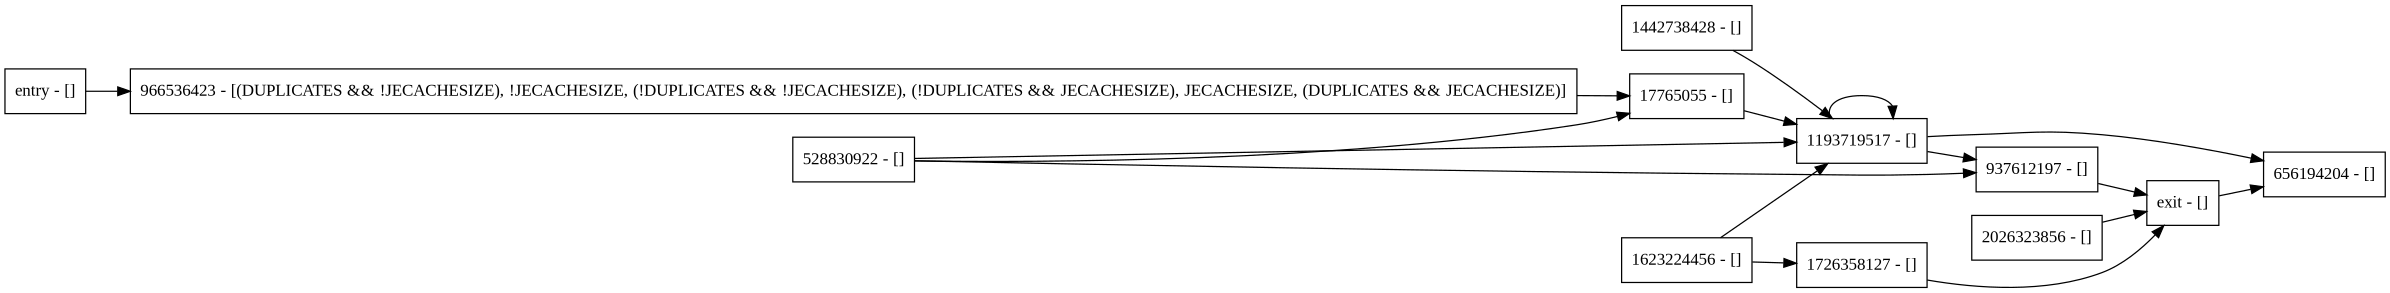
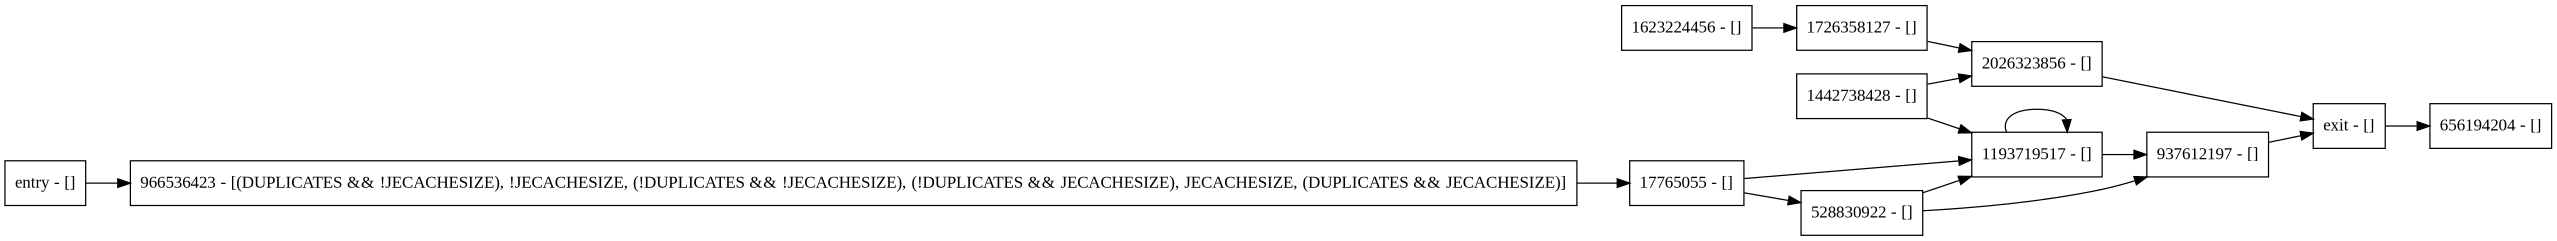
none -> (1943, 81)
(2090, 134) -> none
(1443, 141) -> (1766, 197)
(1769, 204) -> none
(2048, 285) -> (1943, 45)
